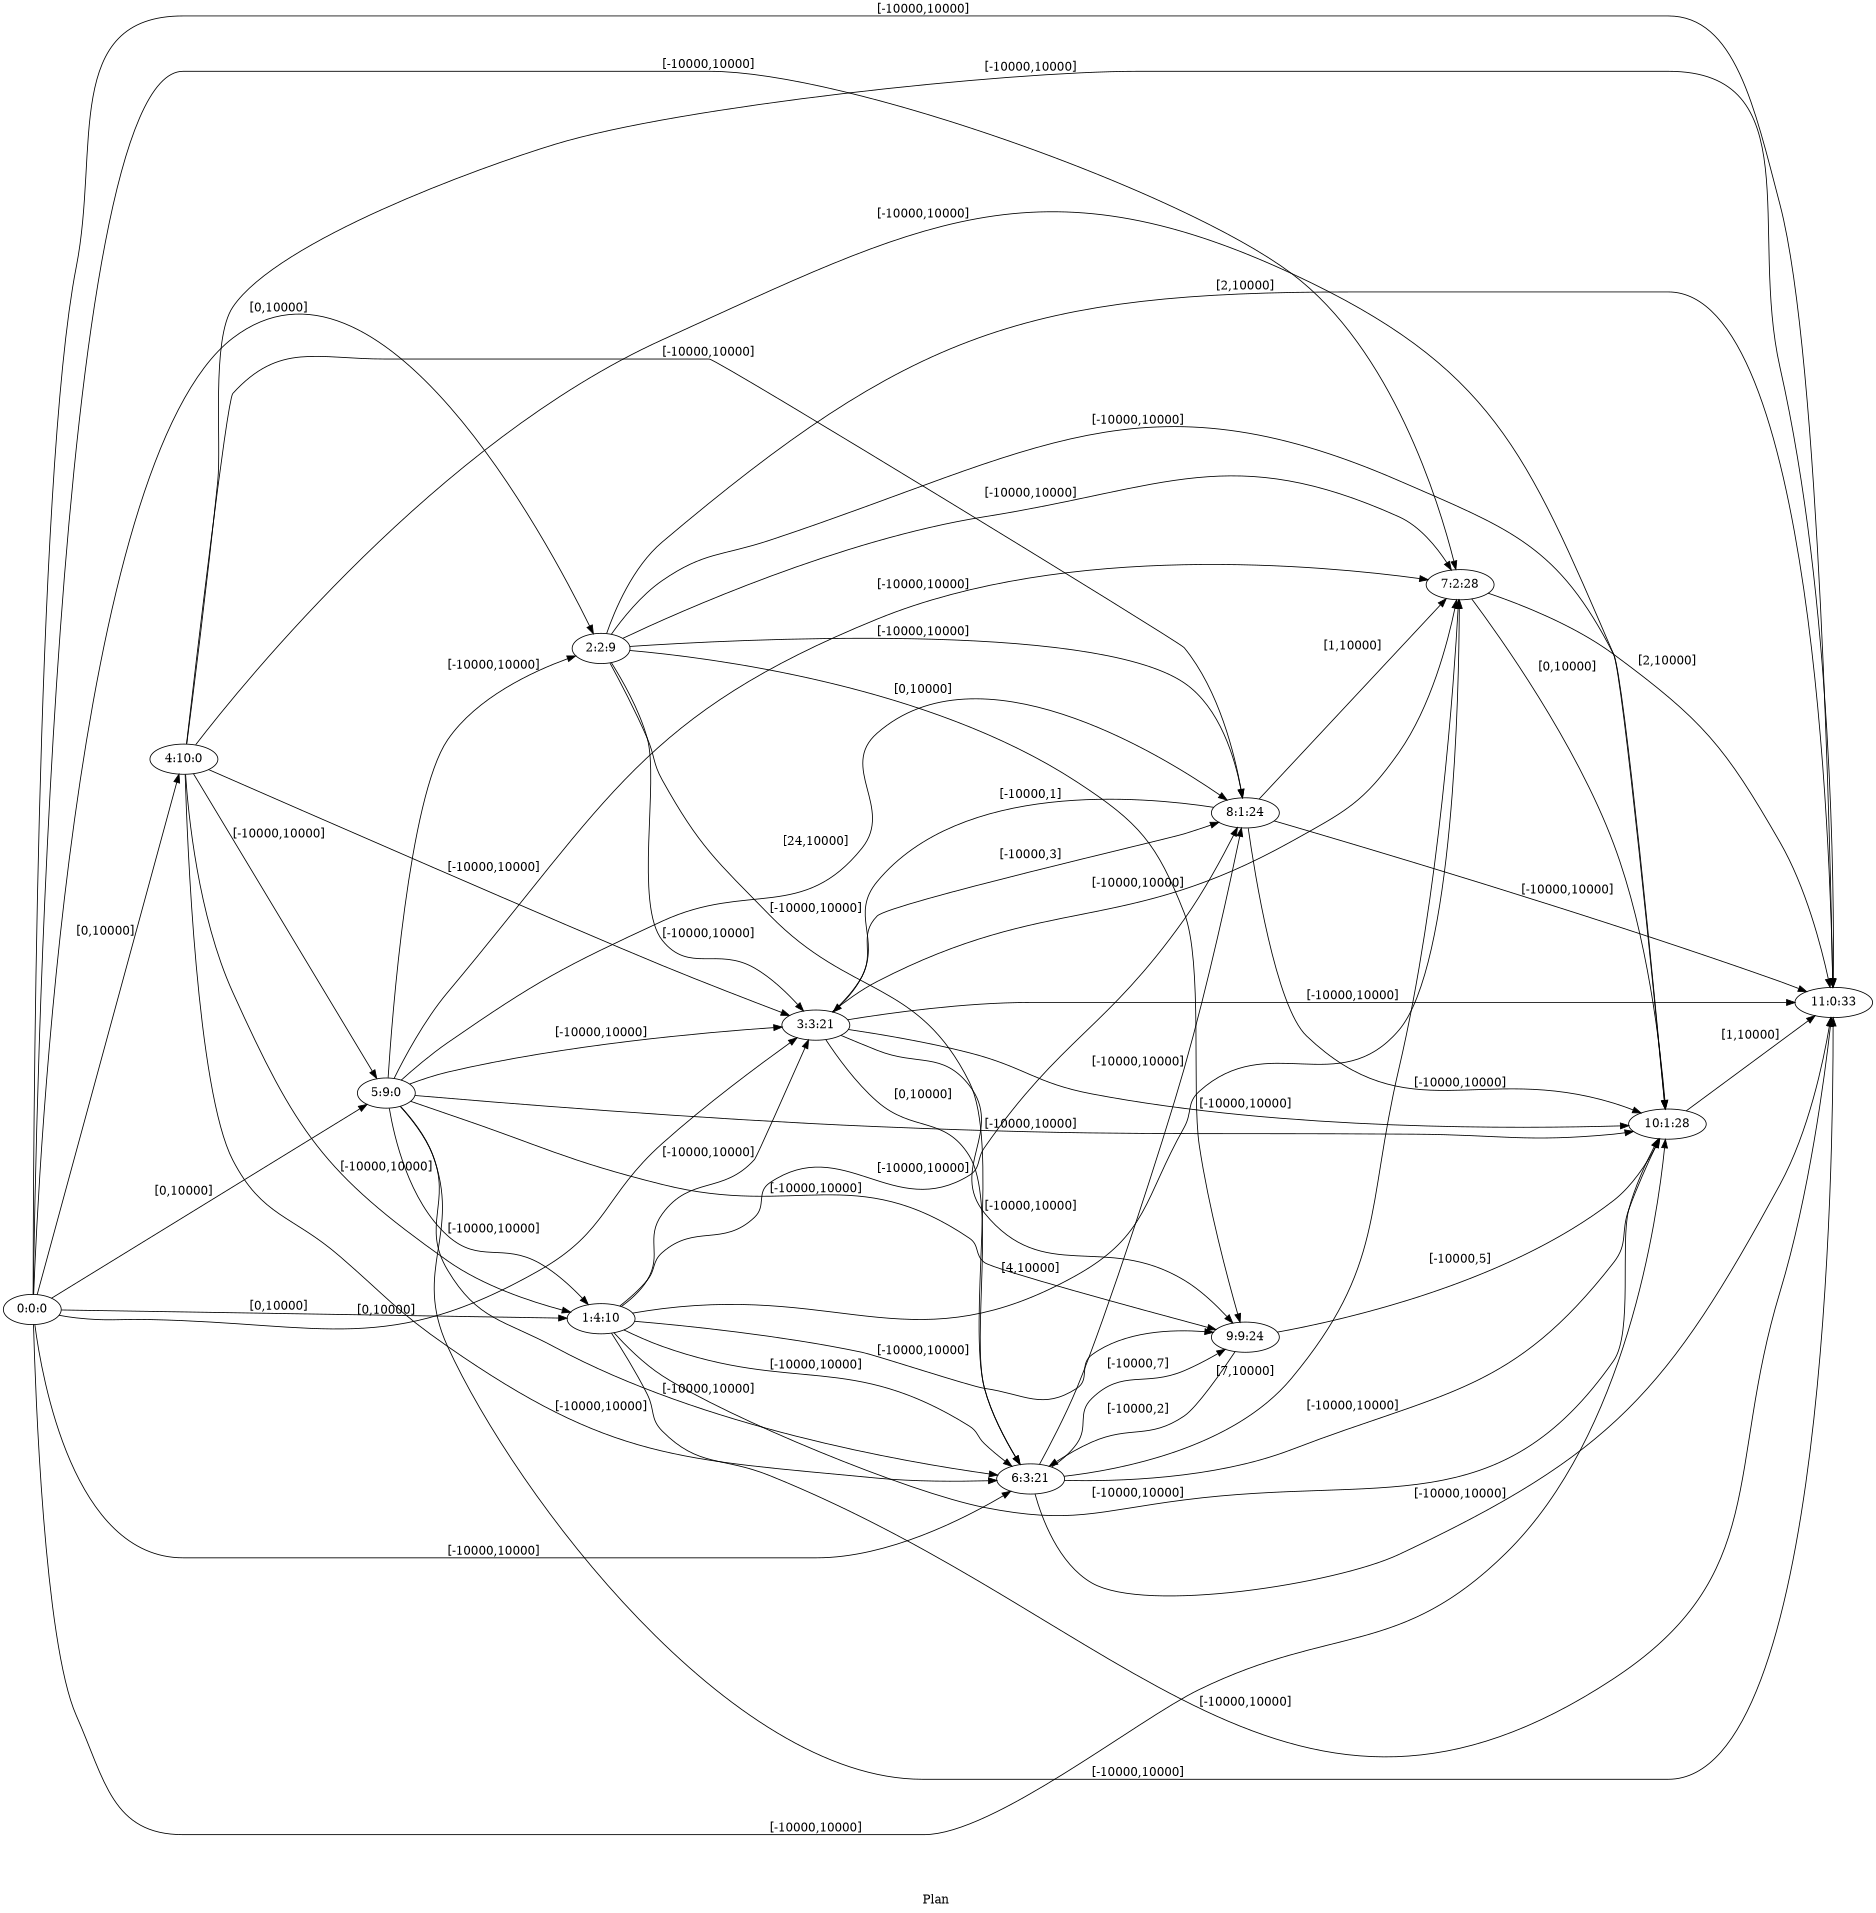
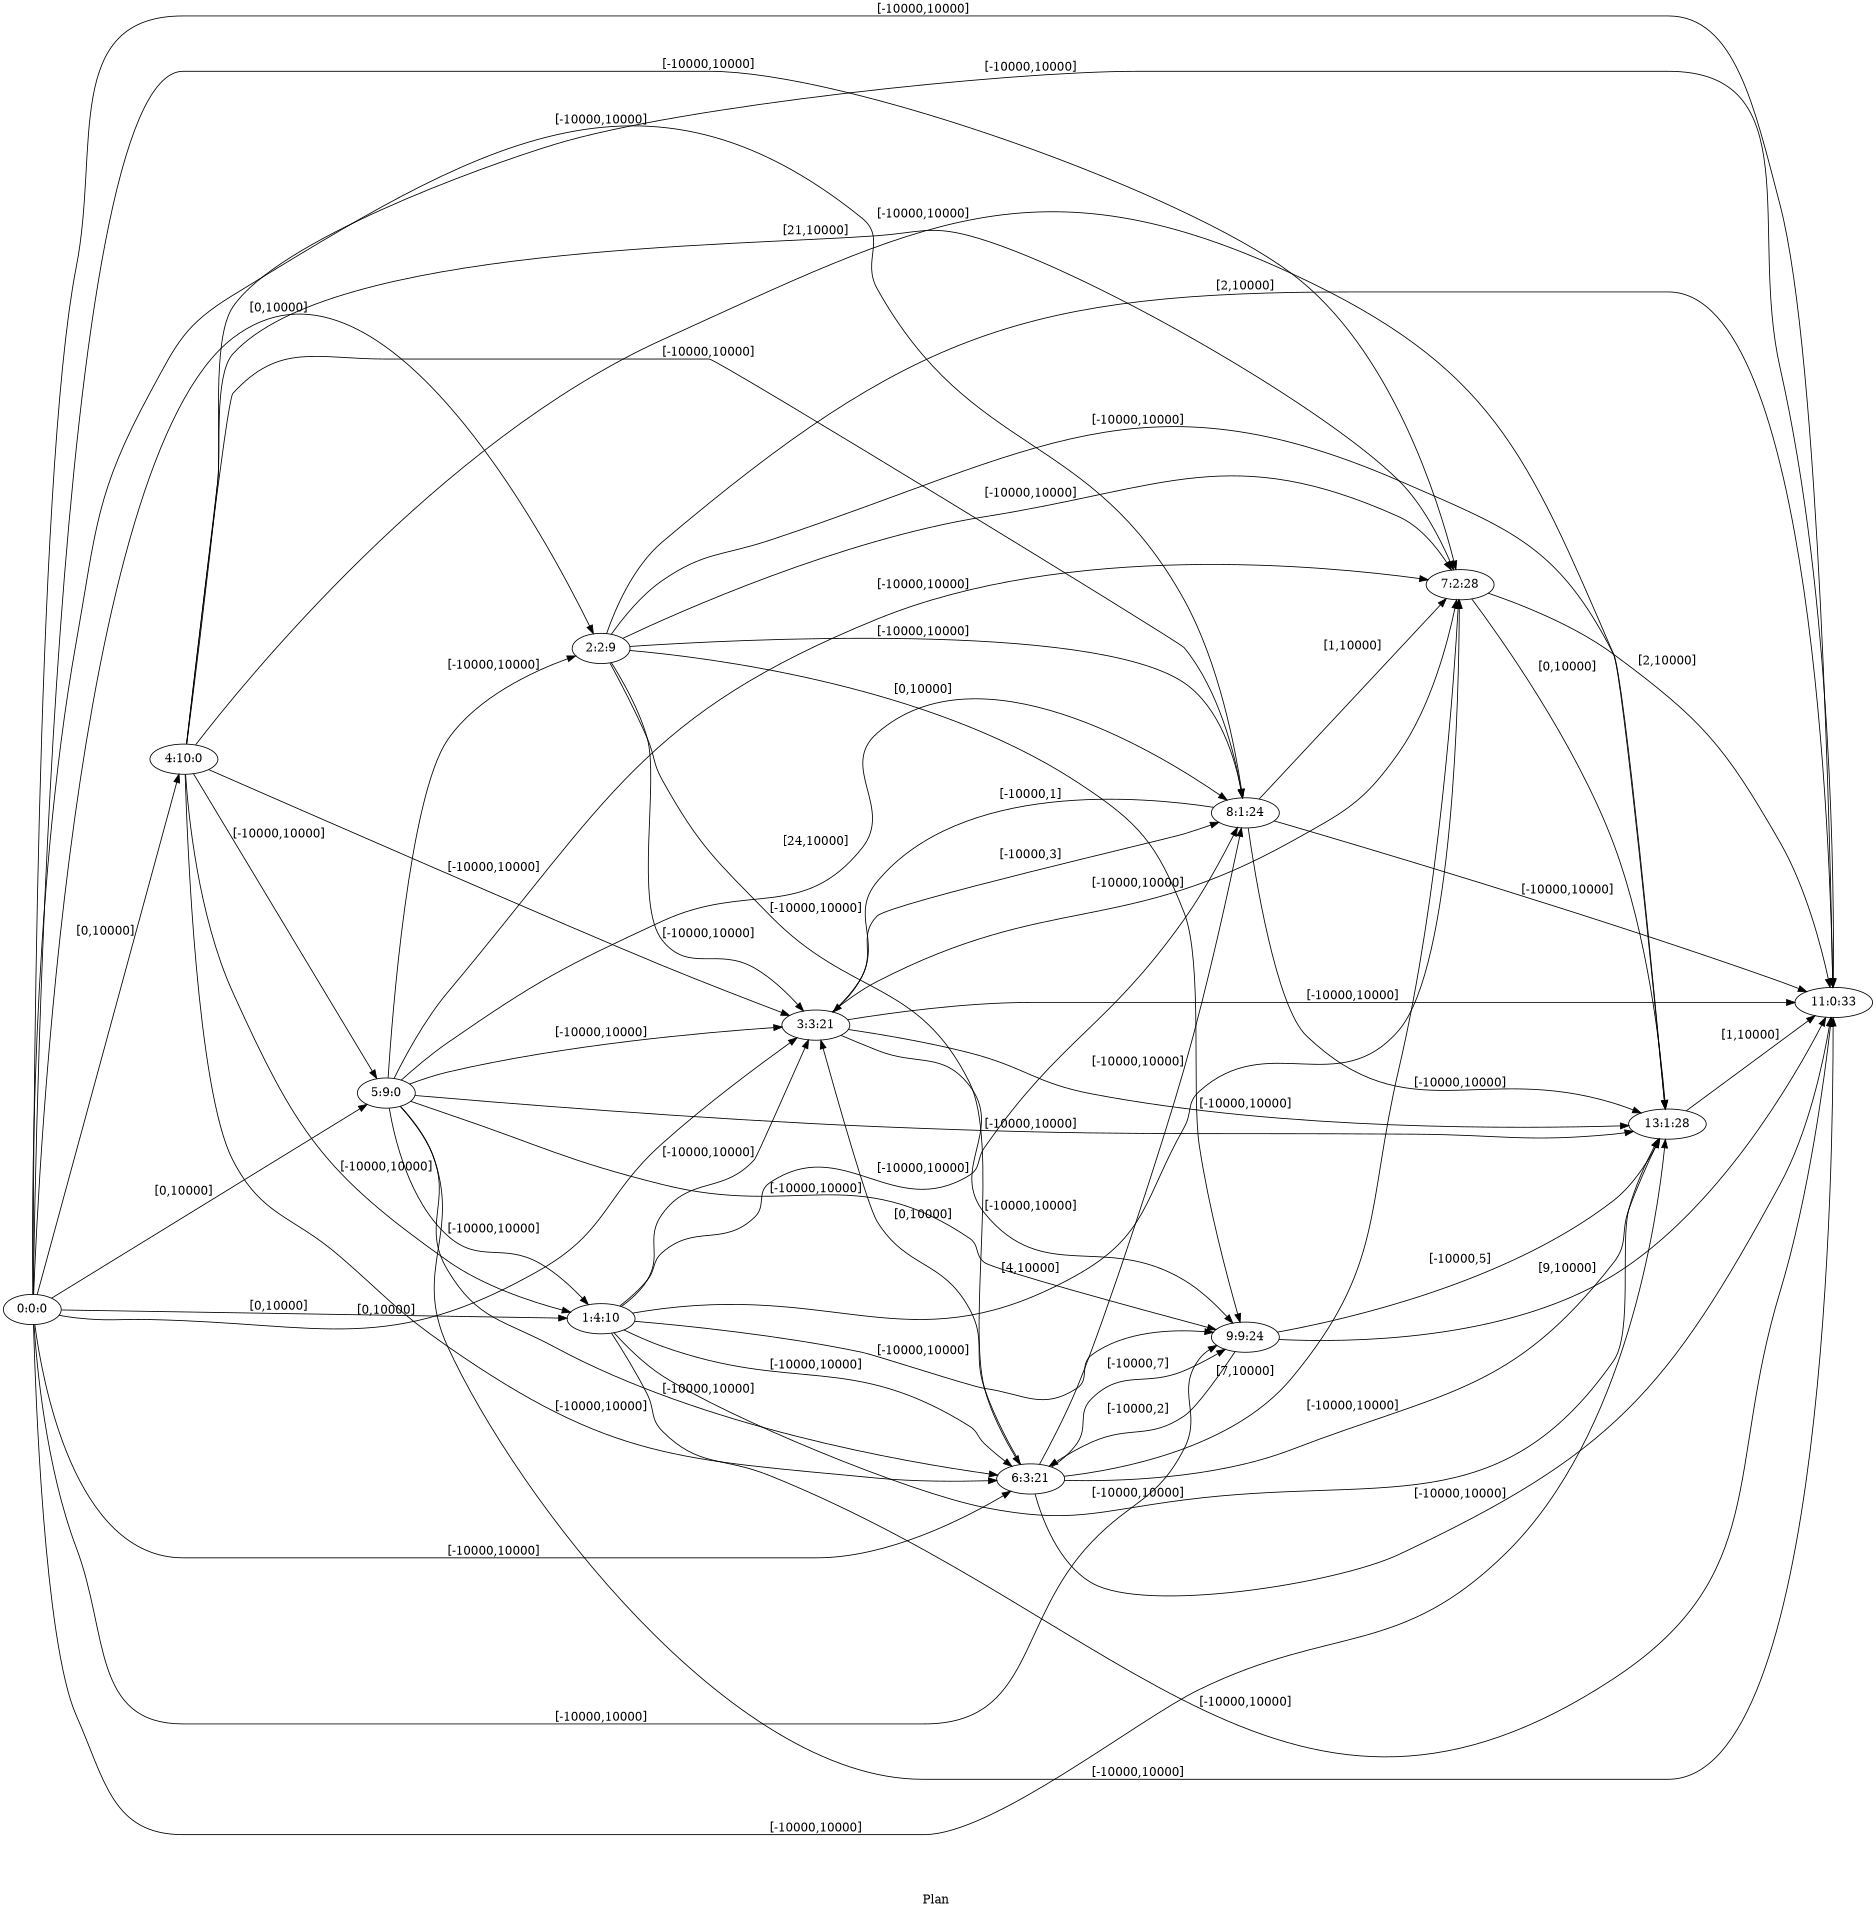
none -> (443, 177)
none -> (692, 246)
(1667, 1124) -> (1667, 1124)
(977, 1177) -> (918, 1260)
none -> (1606, 1279)
none -> (578, 1724)
